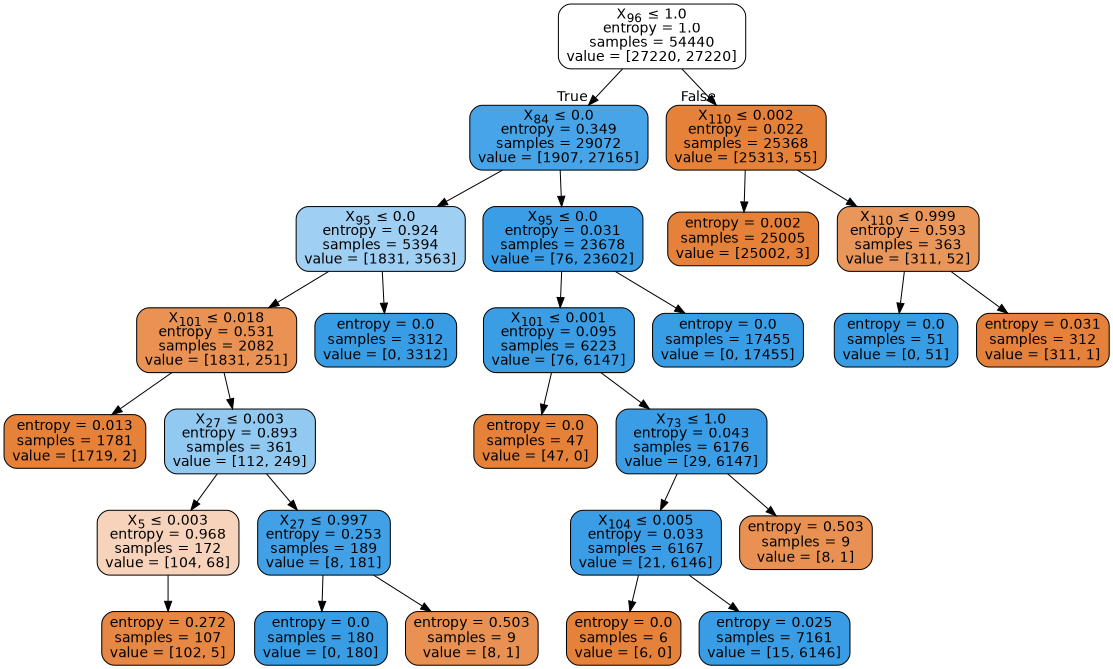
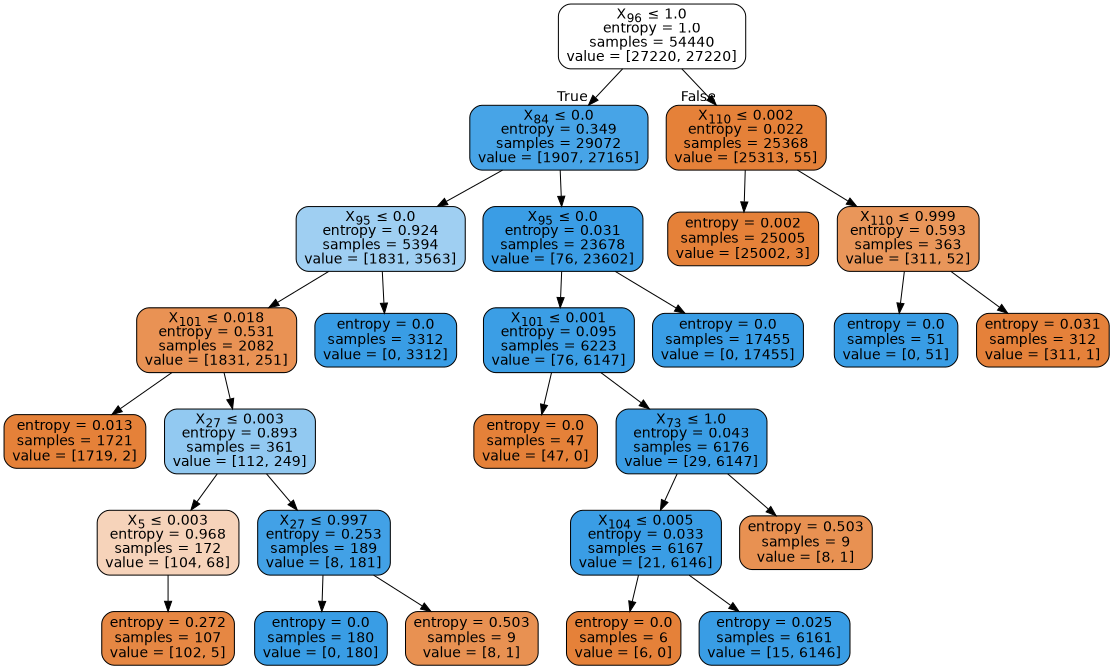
(75, 441) -> (75, 441)
(775, 638) -> (775, 638)
